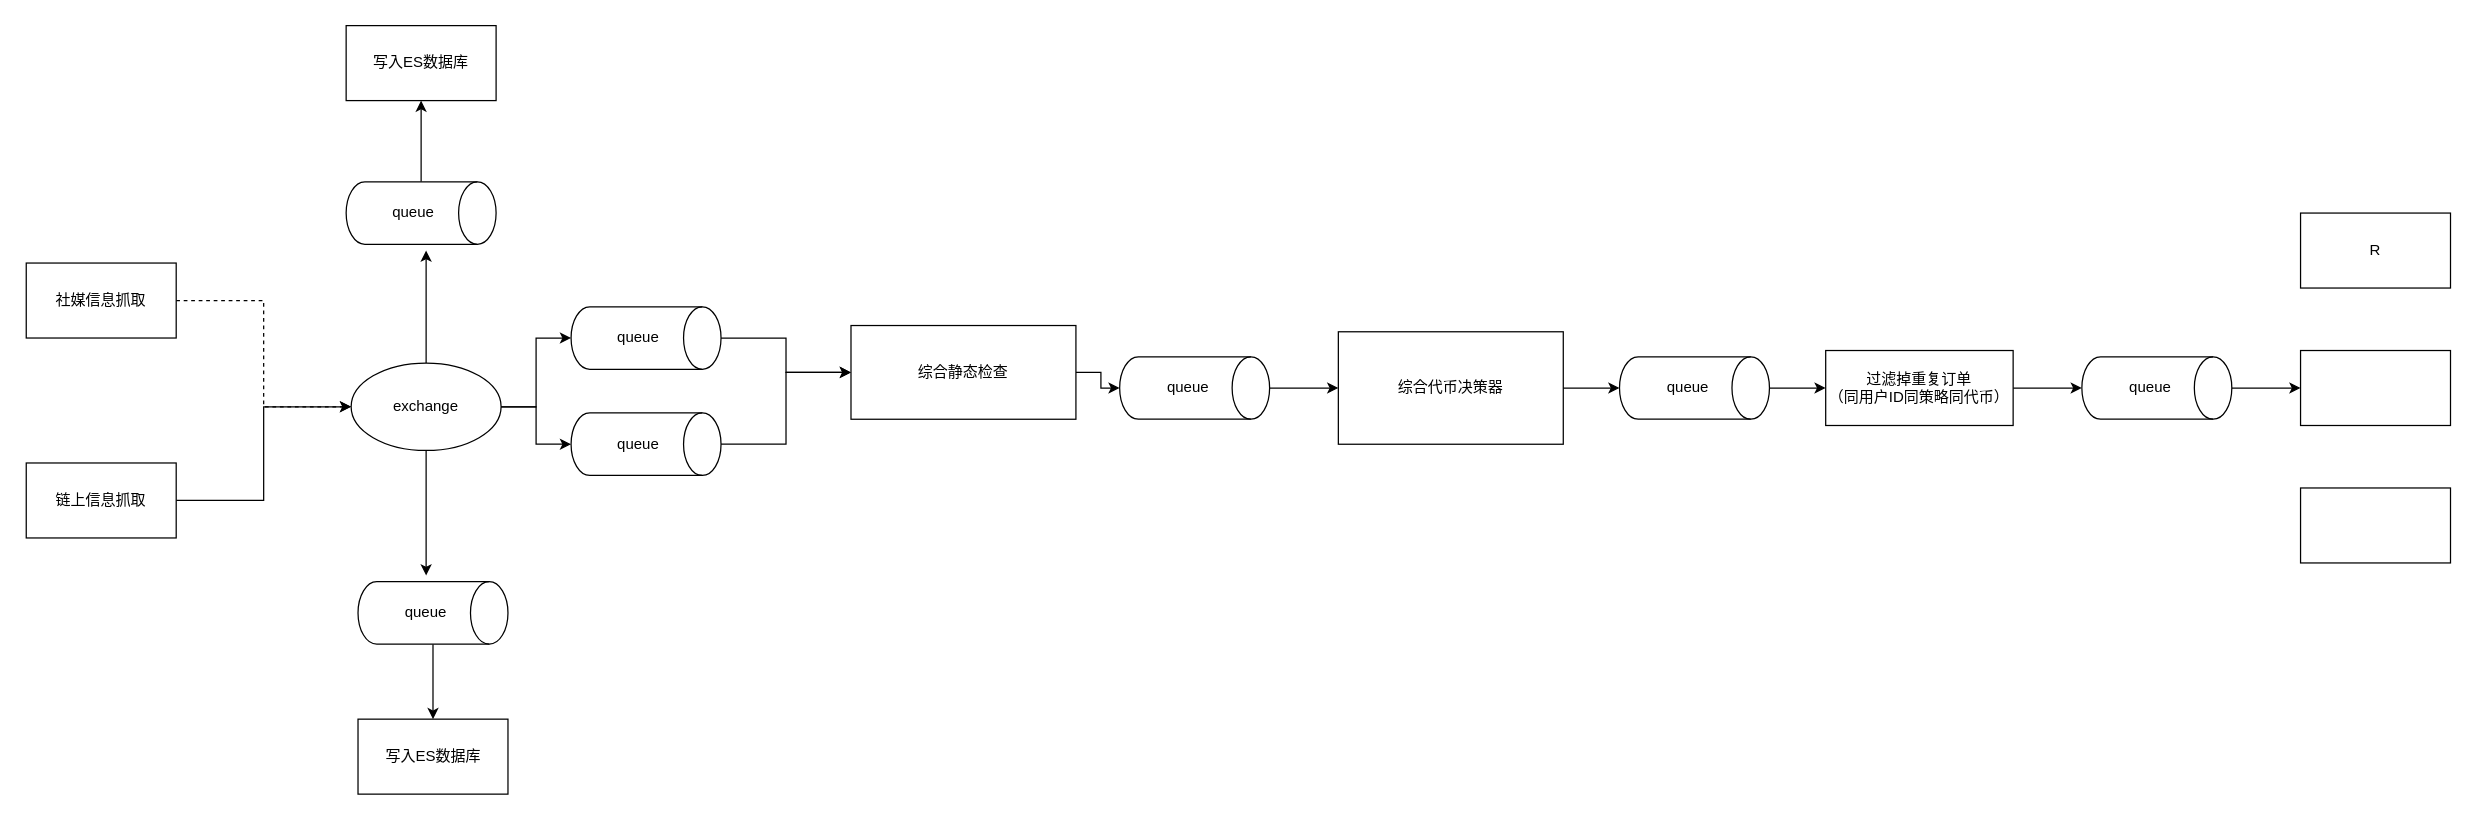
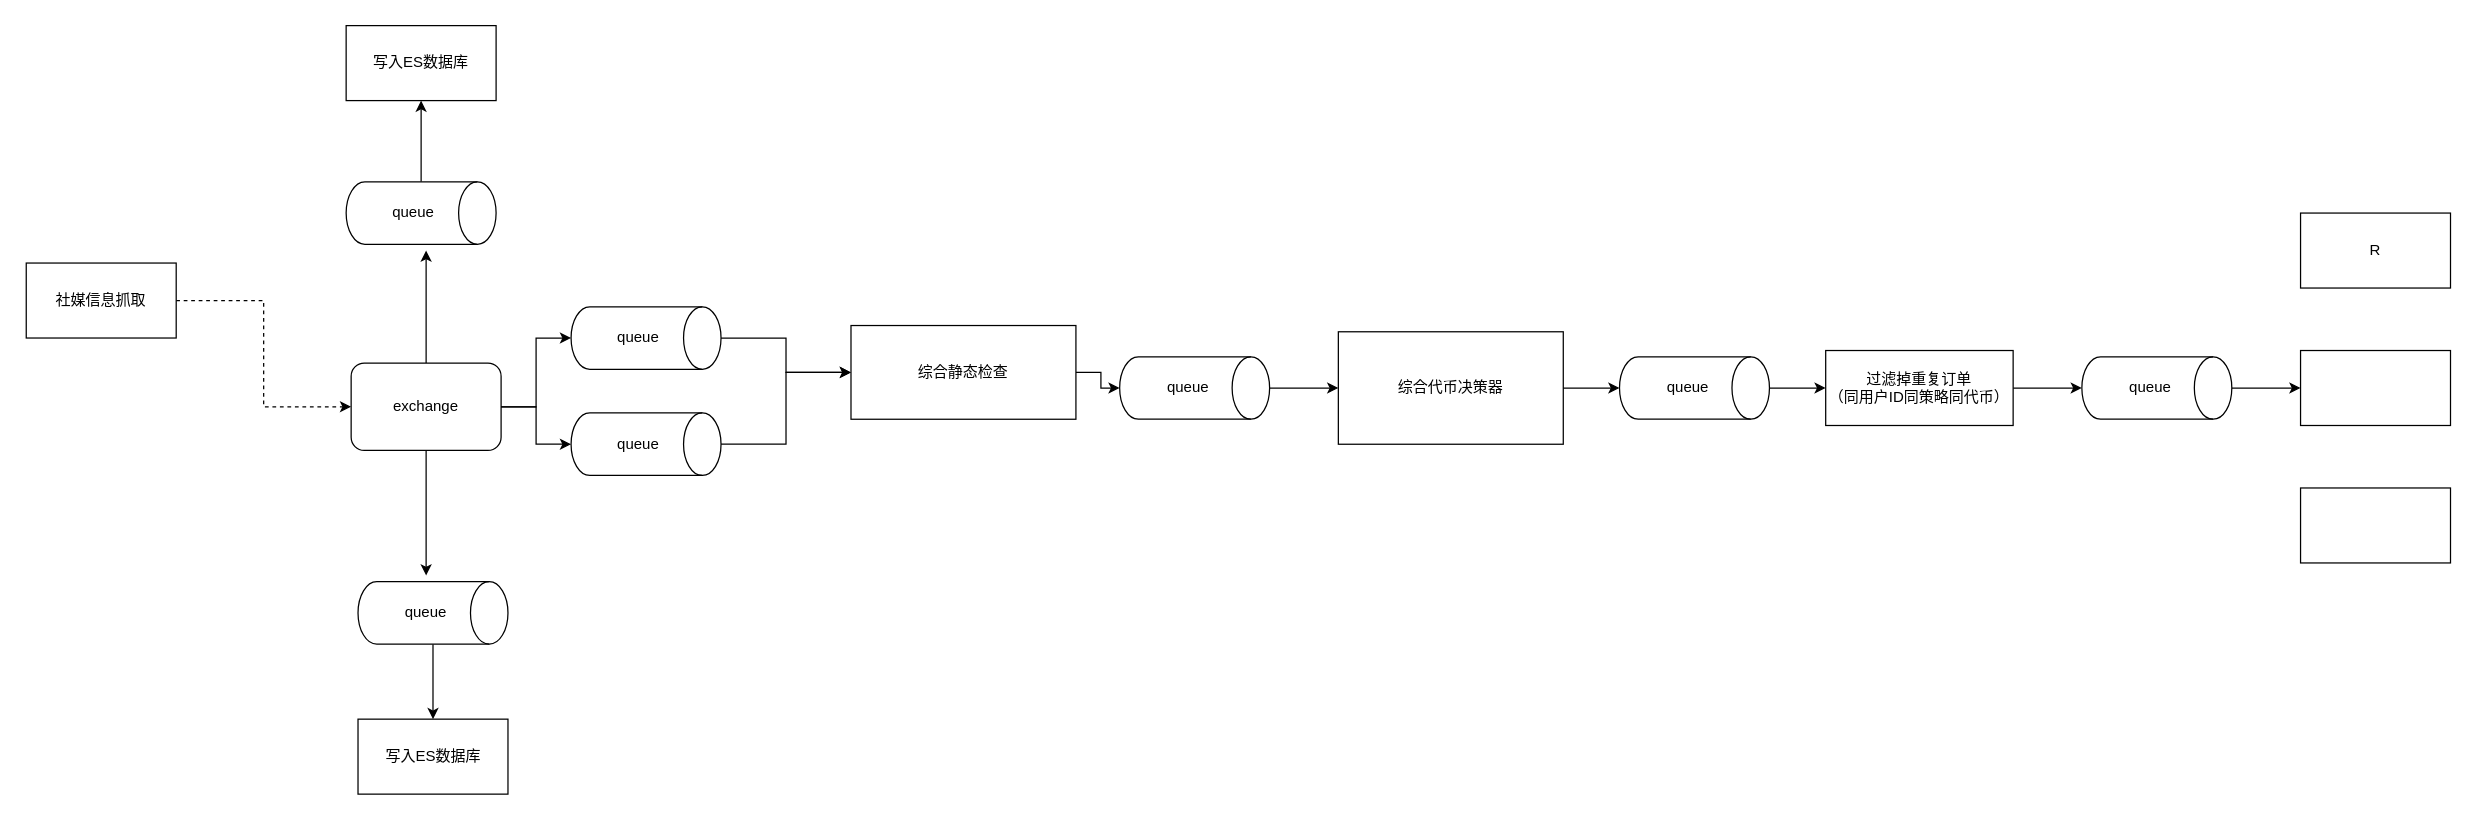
(426, 407) -> (426, 407)
(263, 499) -> none
(101, 501) -> none
